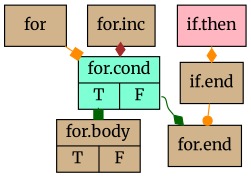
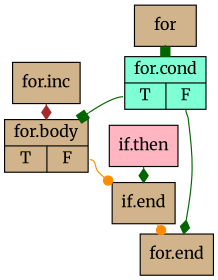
(120, 47) -> (46, 105)
(212, 47) -> (144, 168)
(68, 48) -> (165, 47)
none -> (96, 169)
